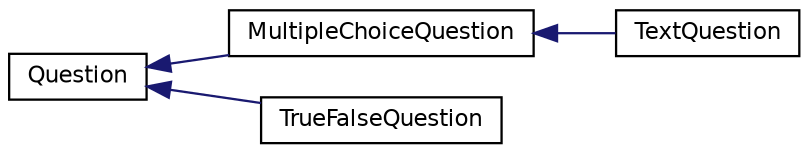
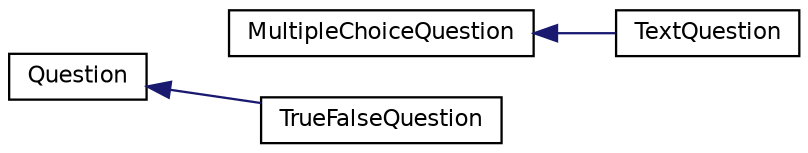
(200, 59) -> none
